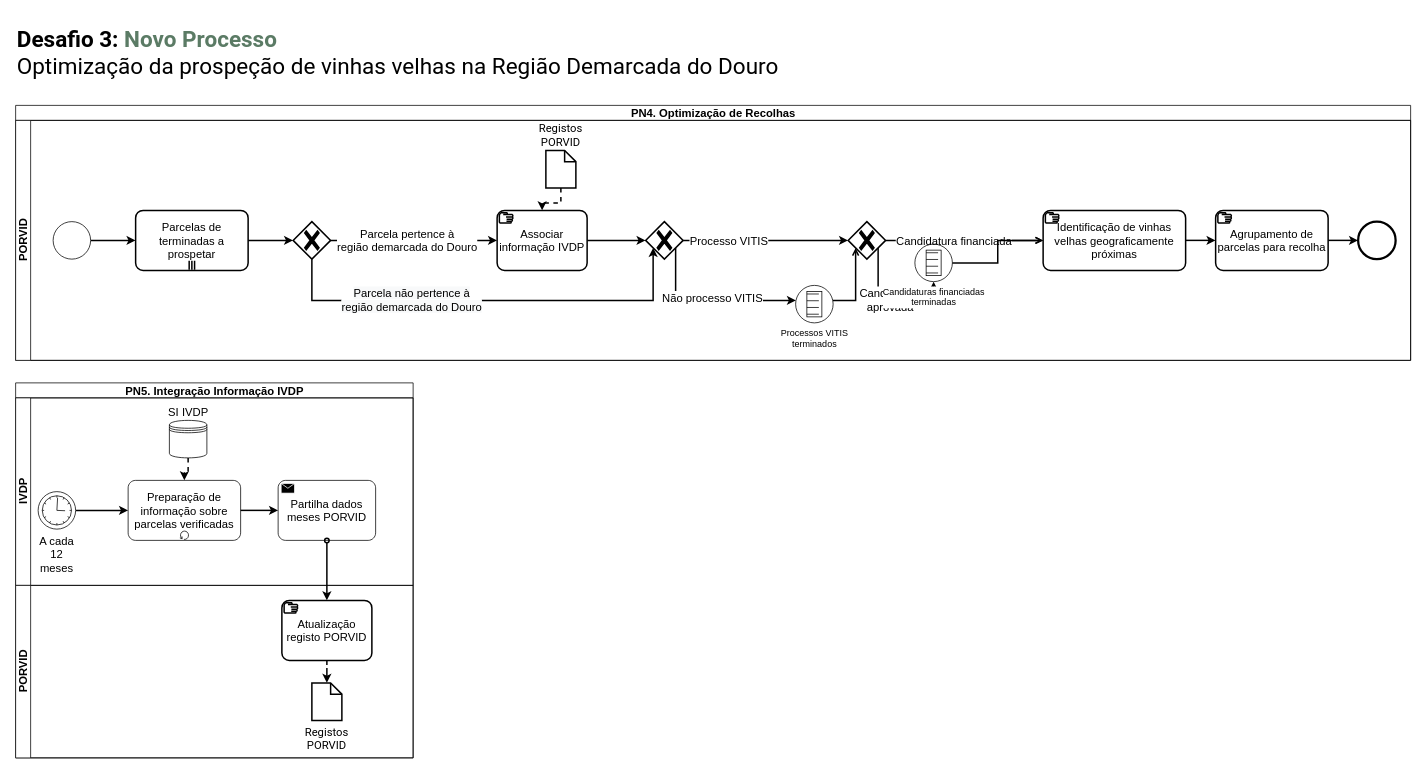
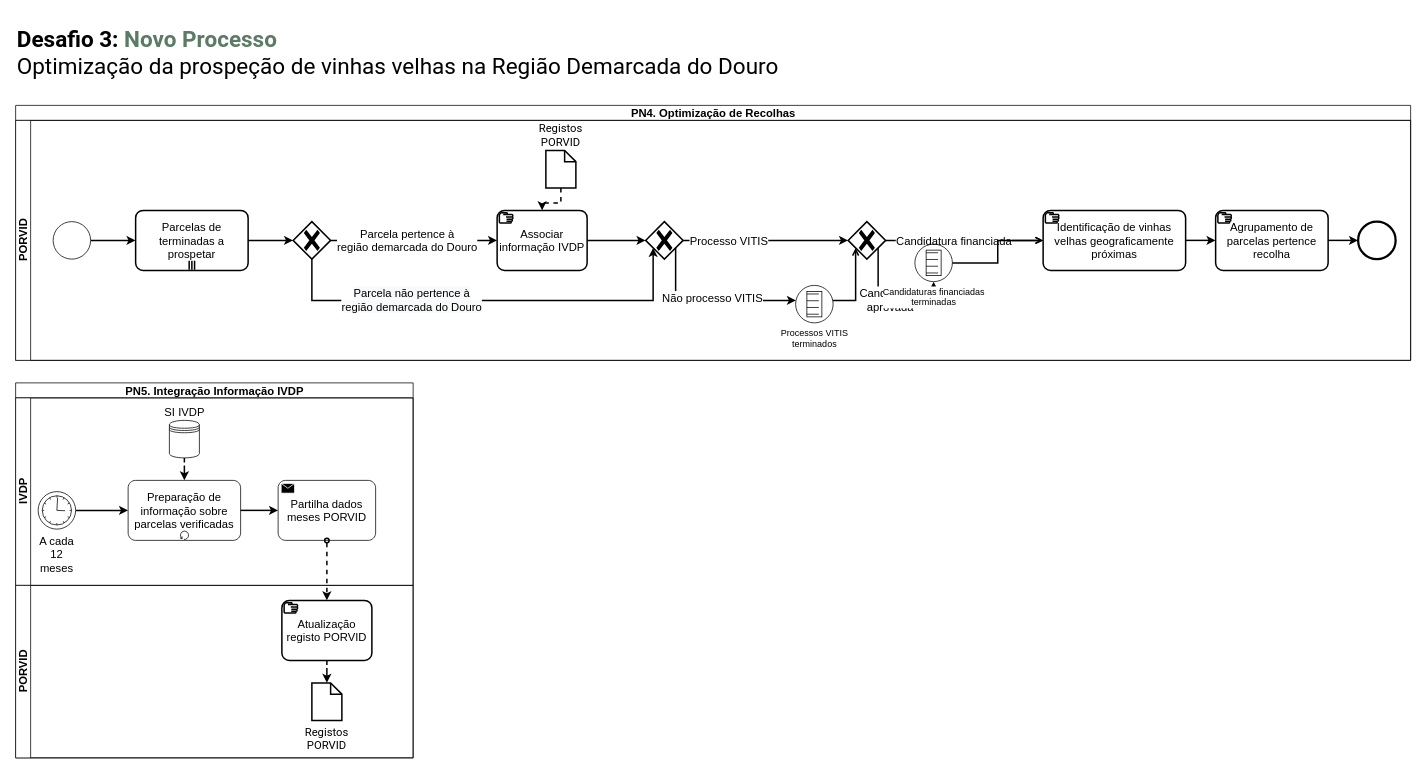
(1272, 240) -> (1272, 240)
(188, 439) -> (184, 439)
(327, 569) -> (327, 569)
